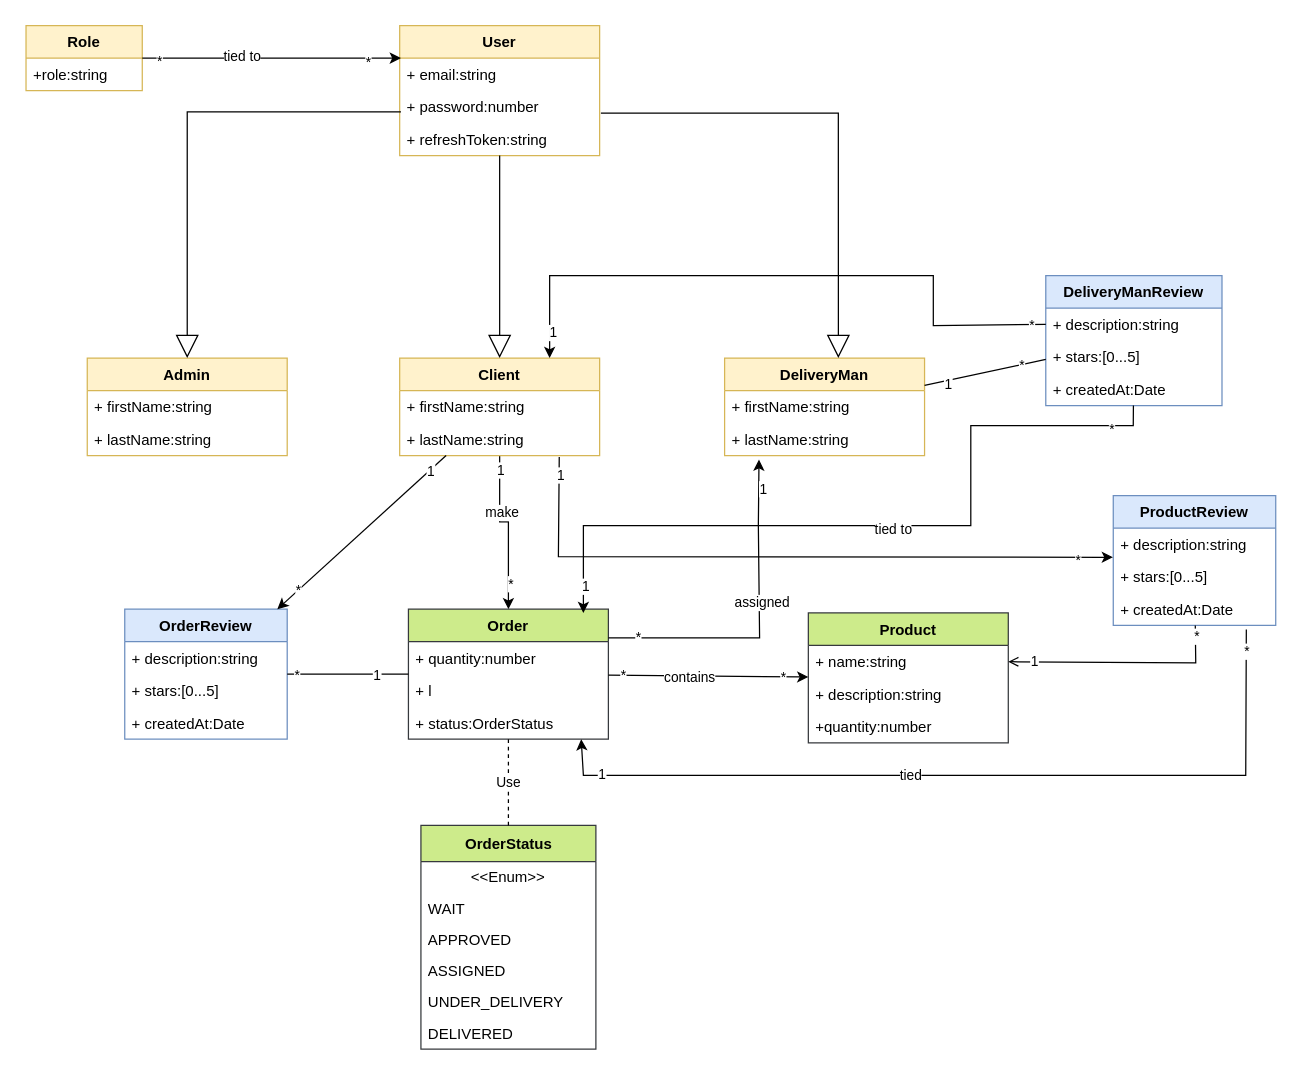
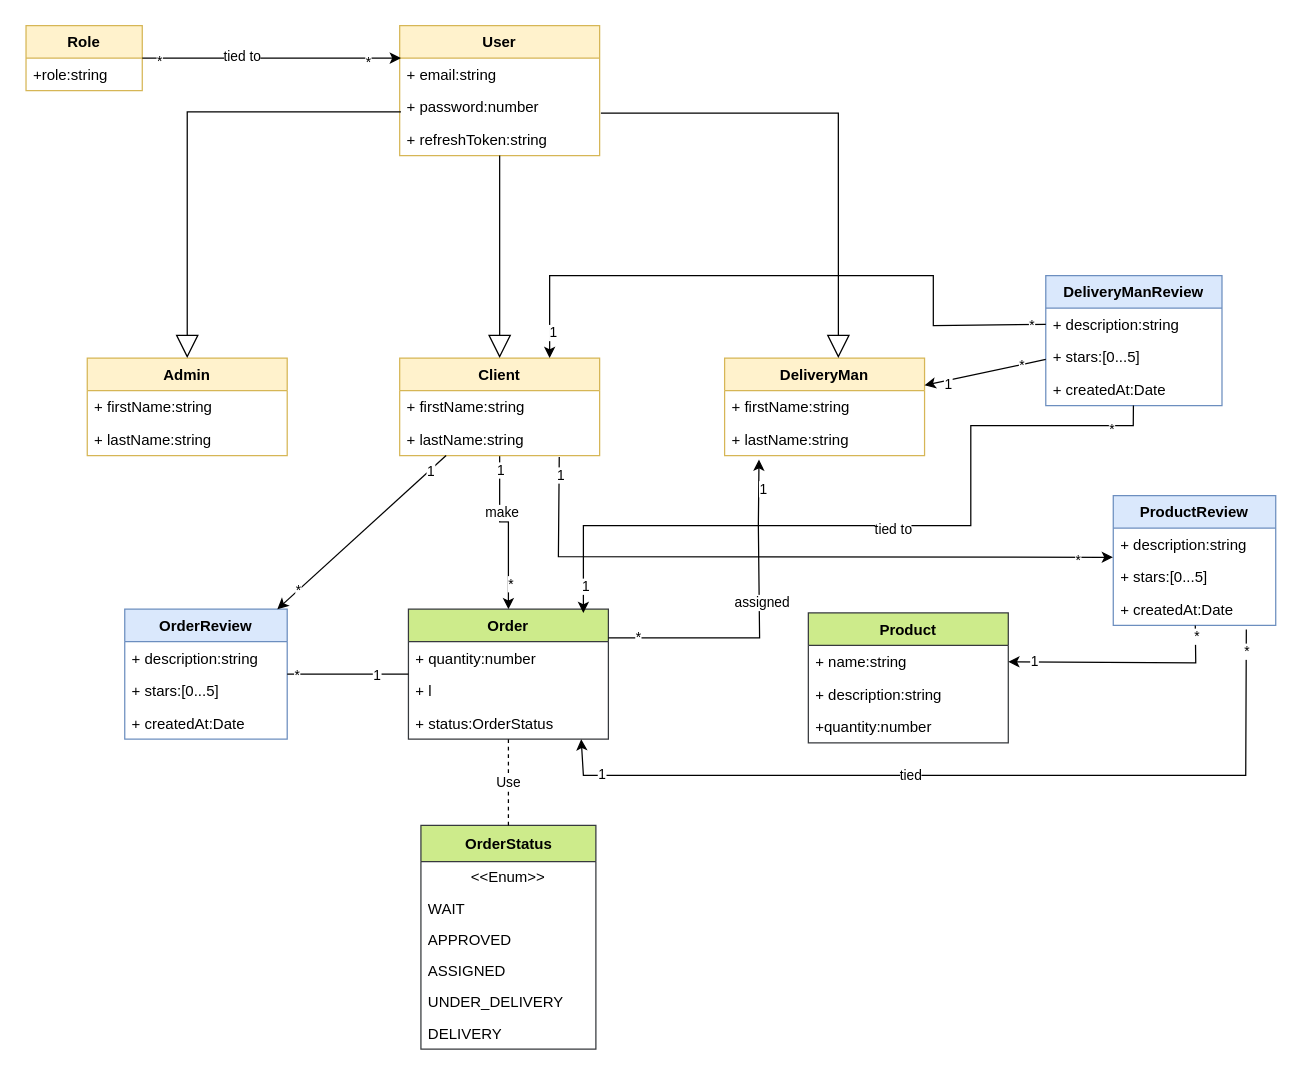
(931, 384) -> (934, 383)
(1015, 662) -> (1018, 662)
(705, 676) -> none
(466, 1034) -> (462, 1034)
